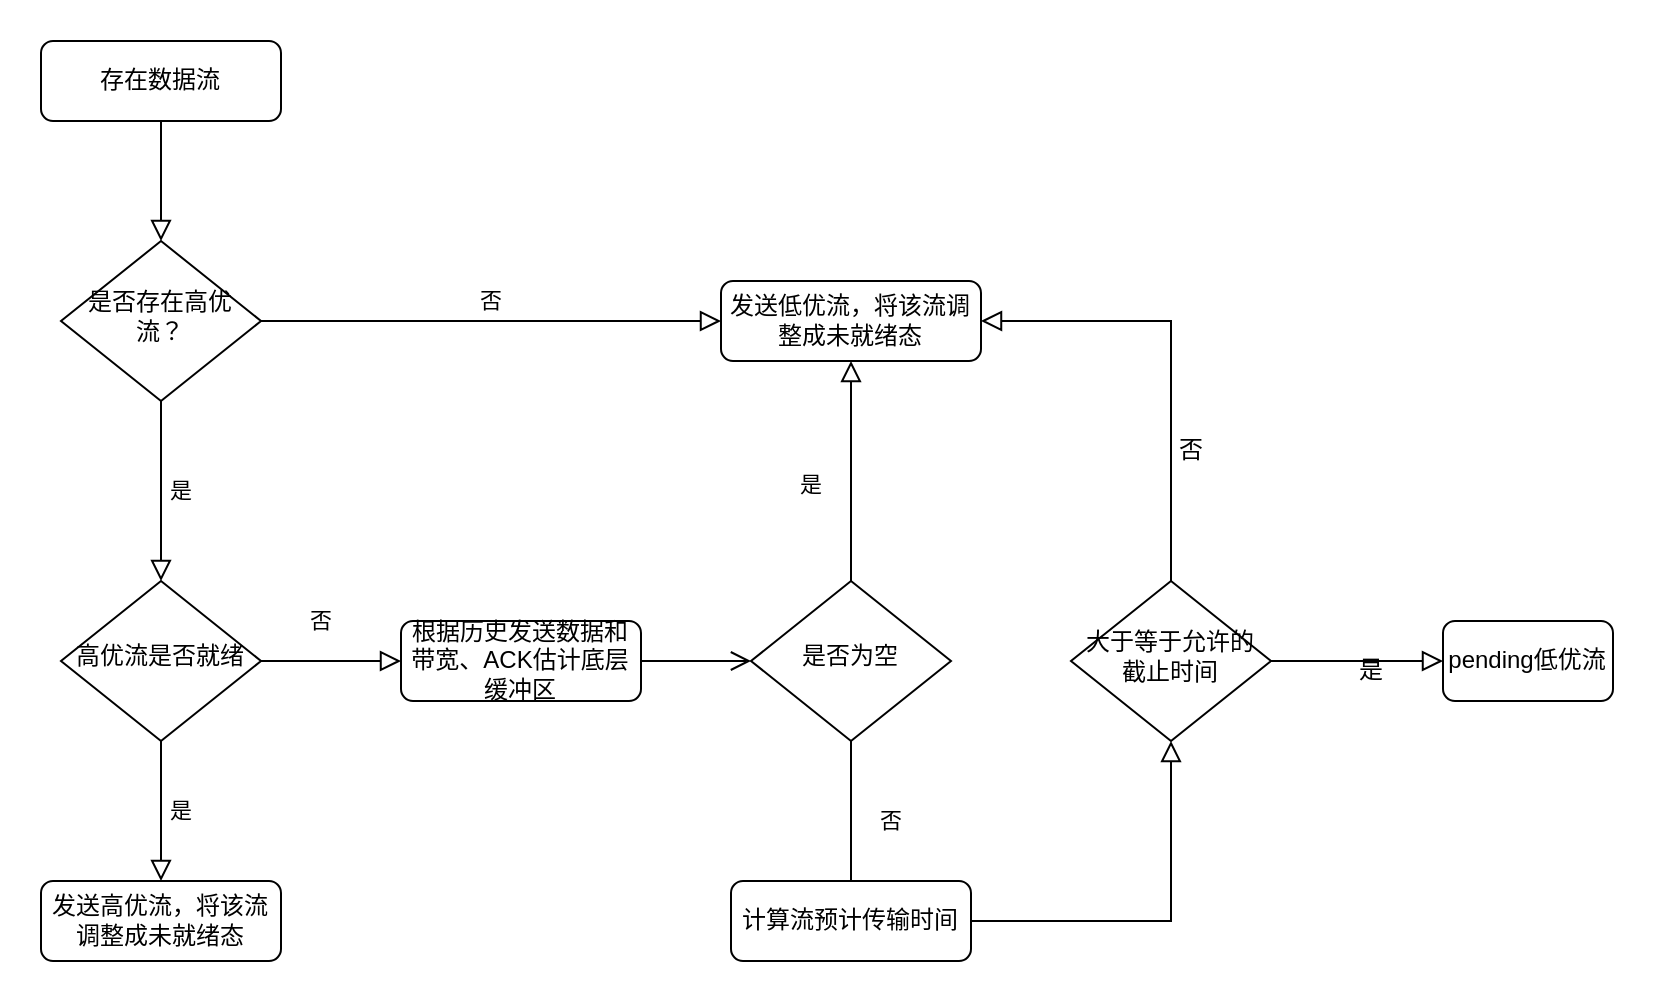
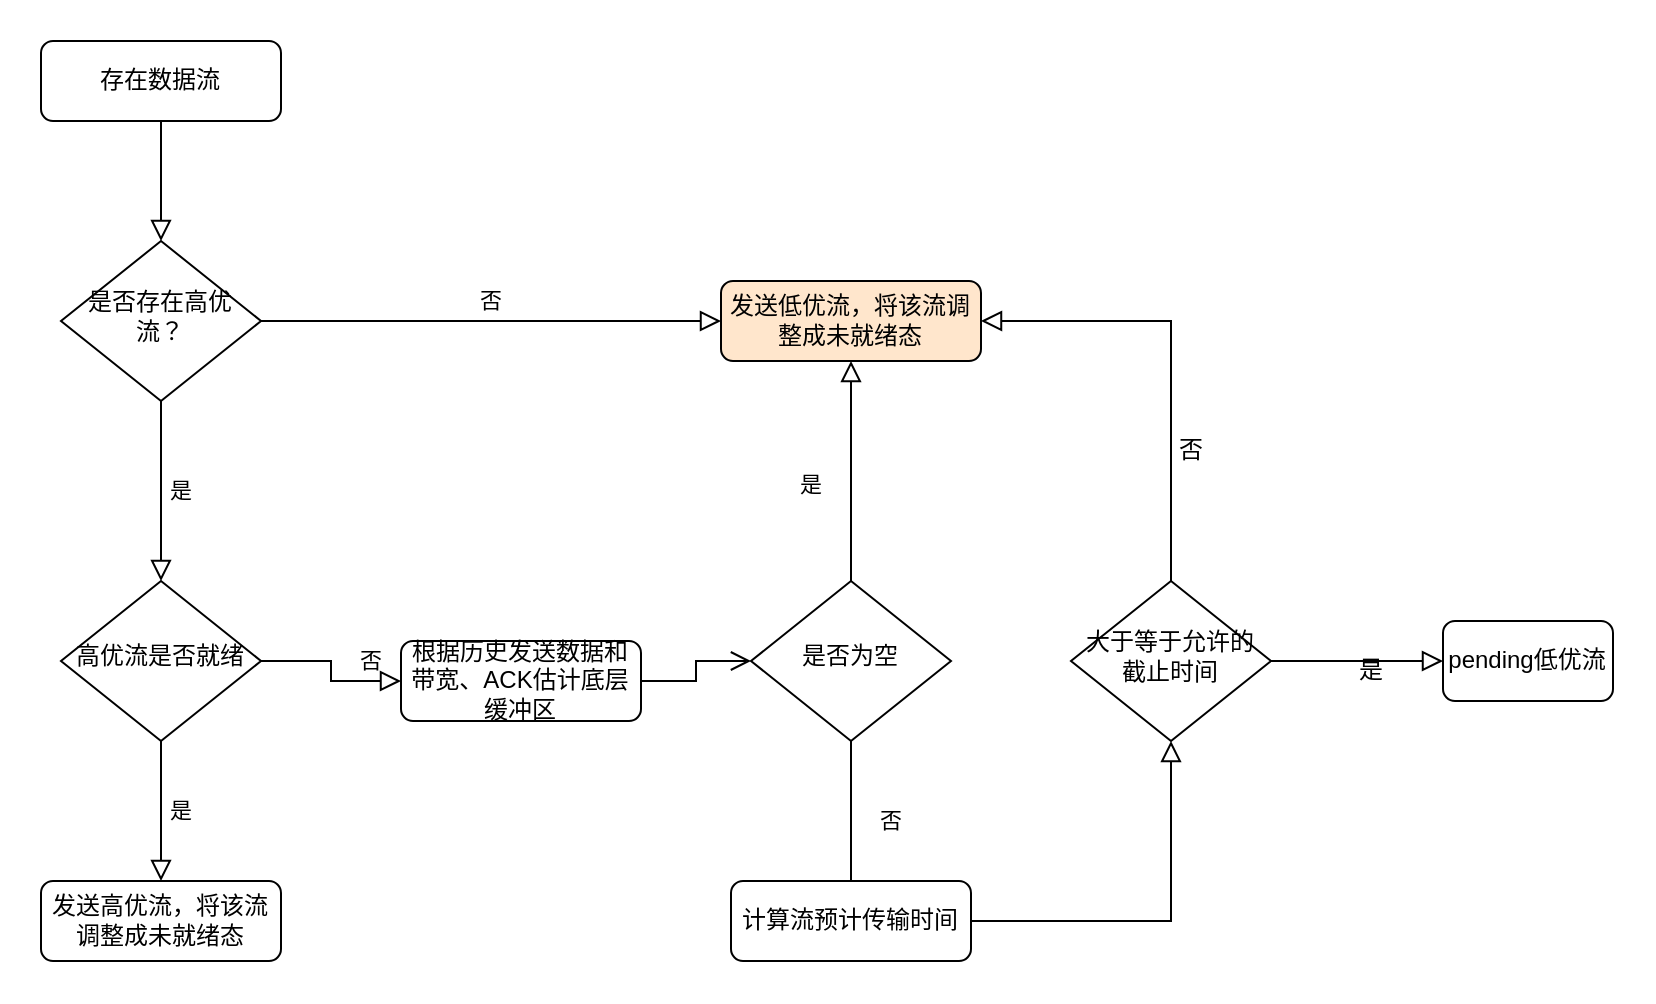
(851, 321) -> (851, 321)
(521, 661) -> (521, 681)
